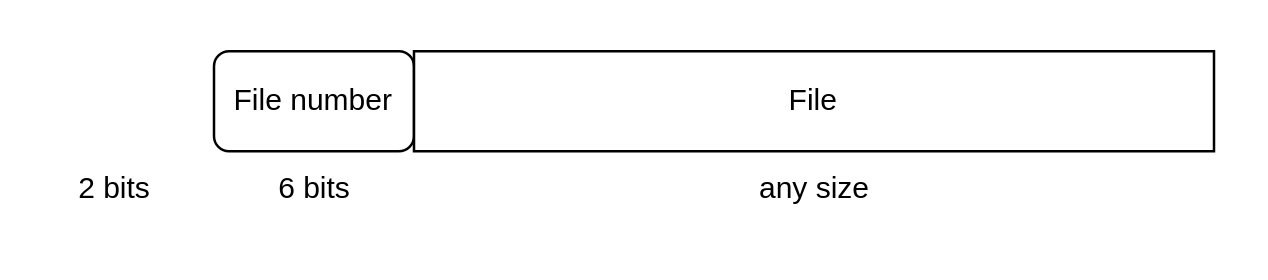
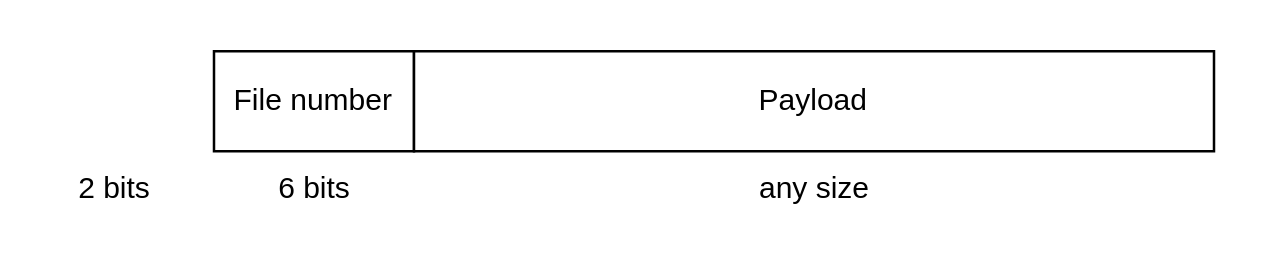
(314, 101) -> (314, 101)
(814, 101) -> (814, 101)
